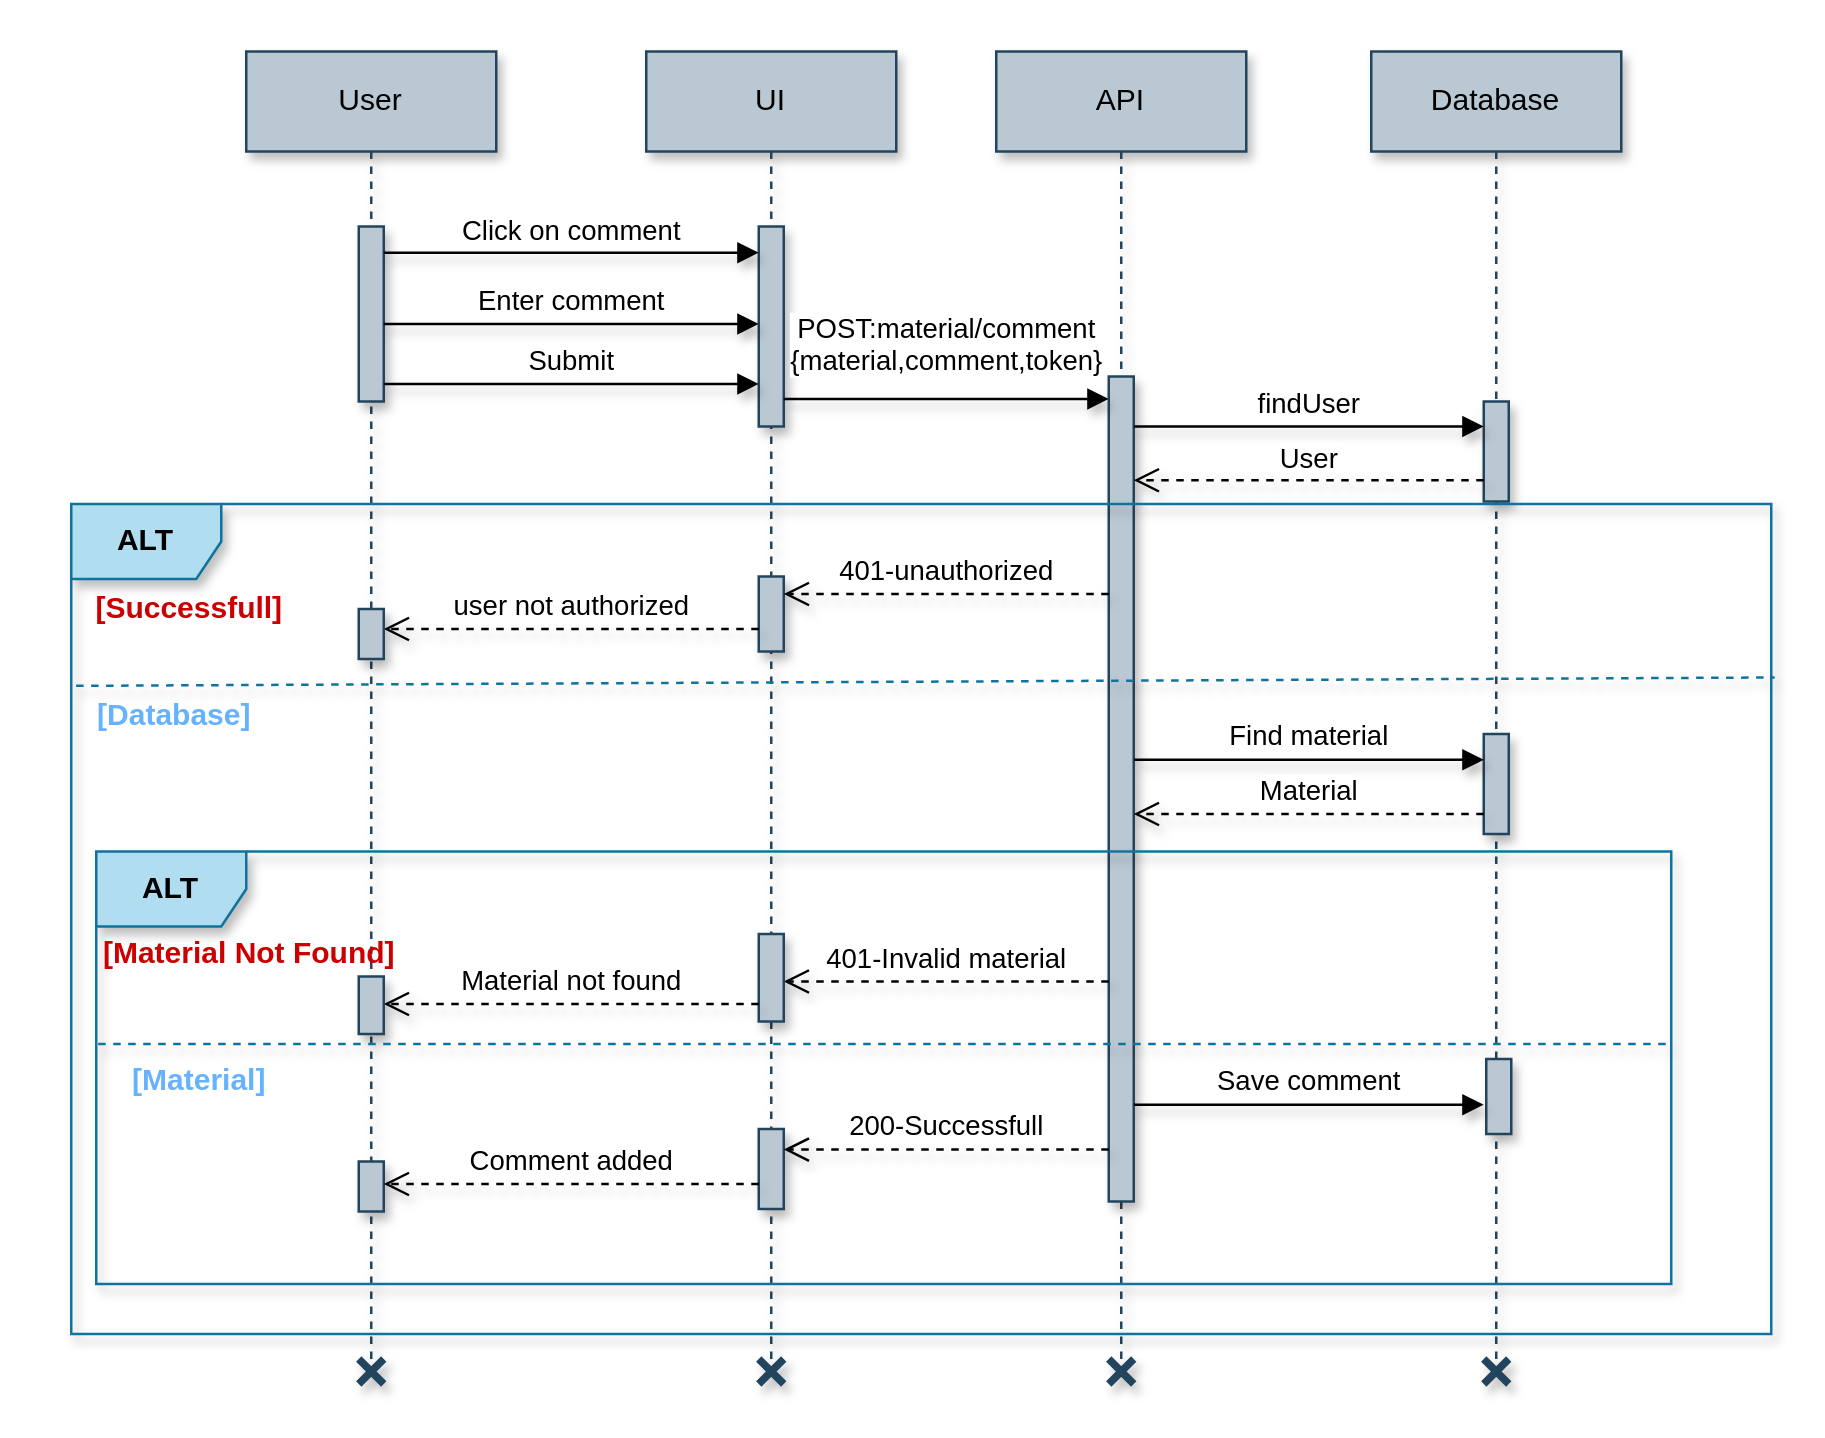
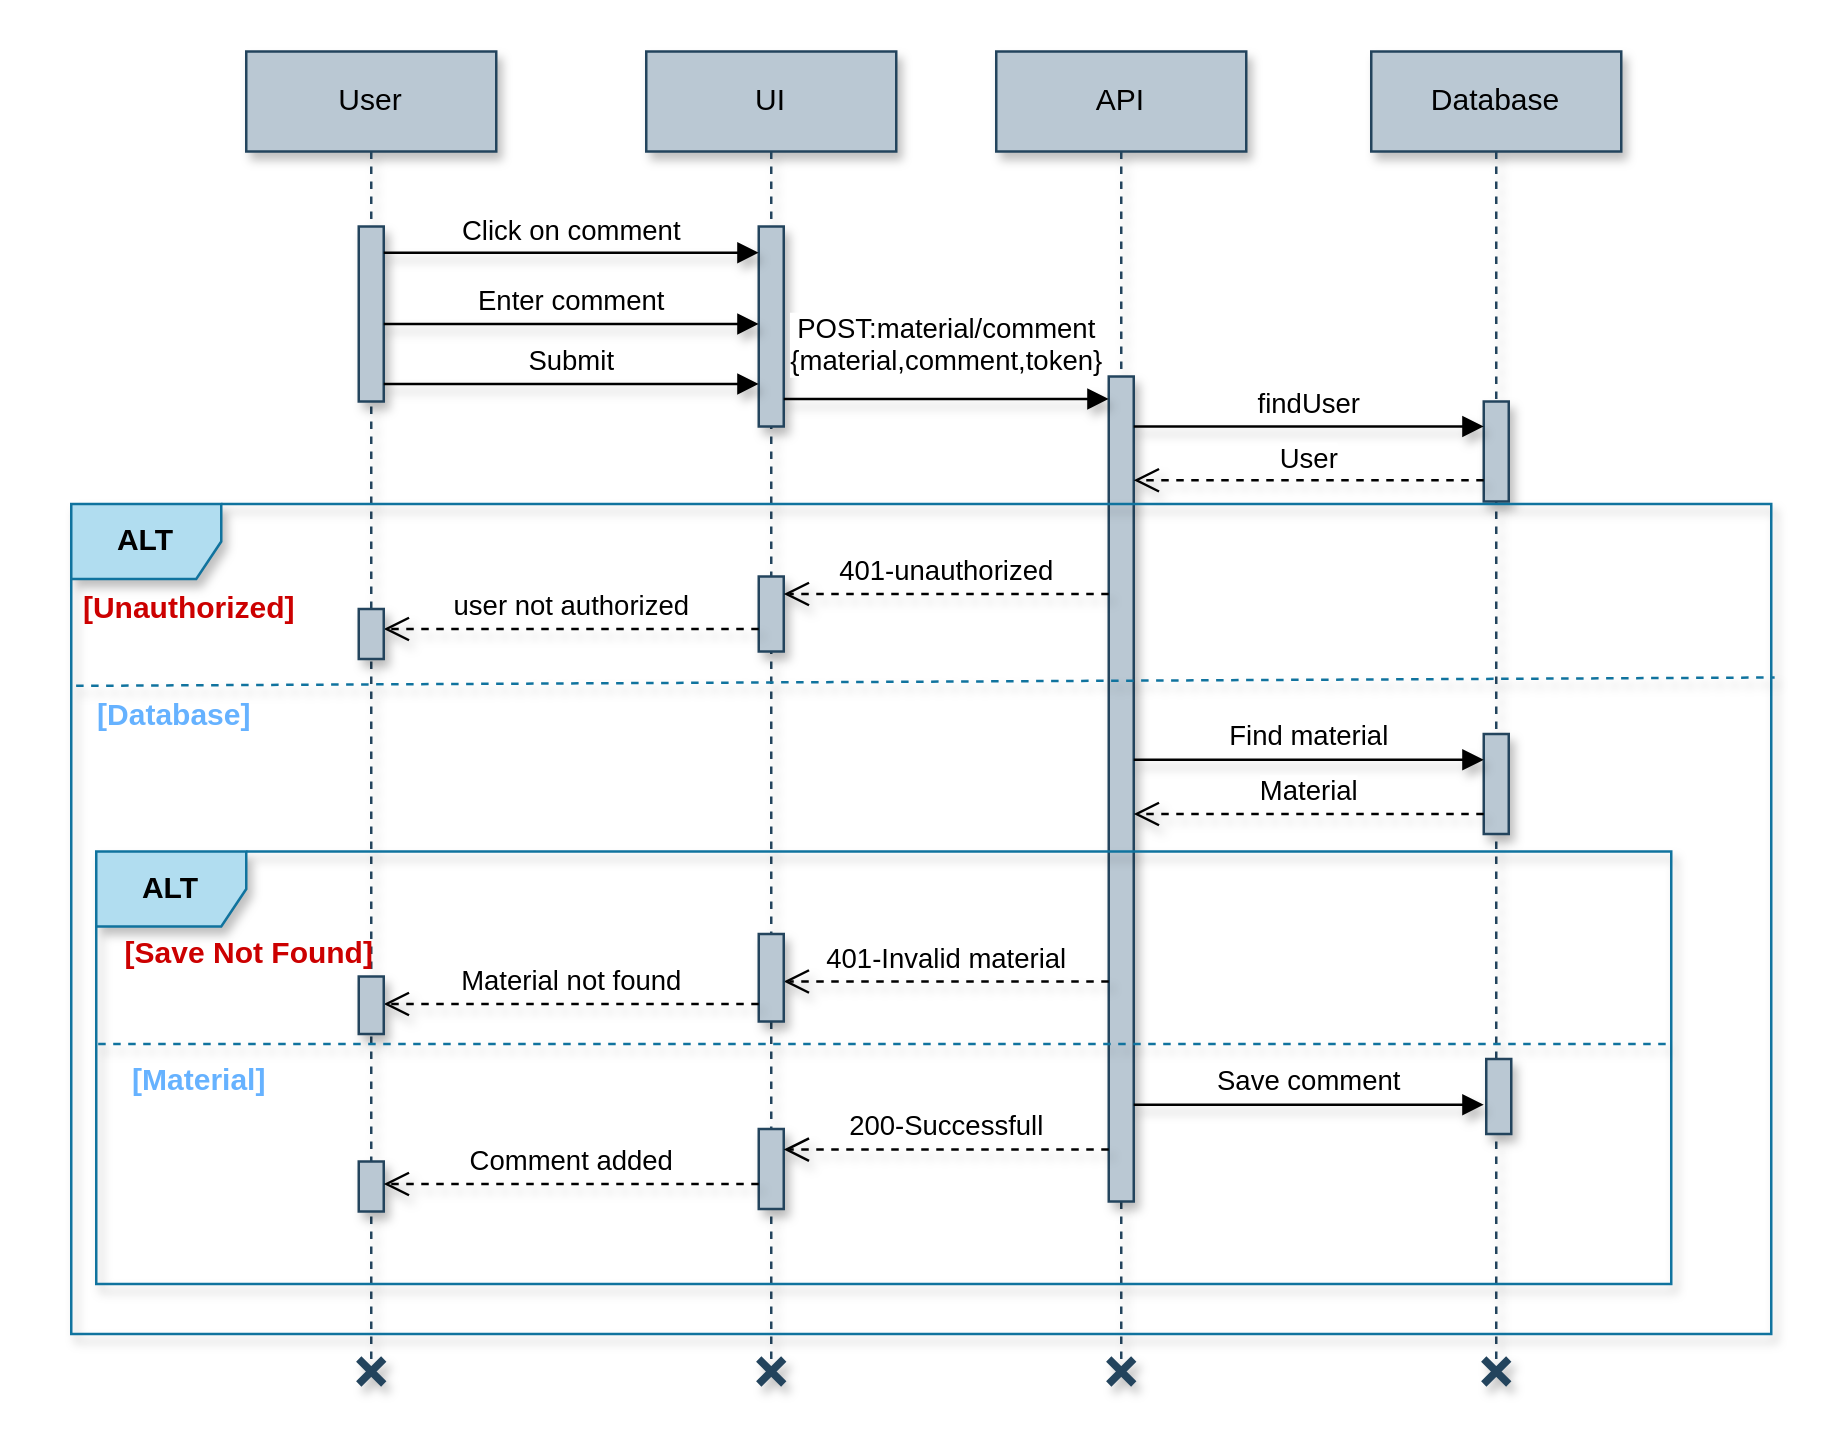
(190, 609) -> (190, 609)
(250, 954) -> (250, 954)
